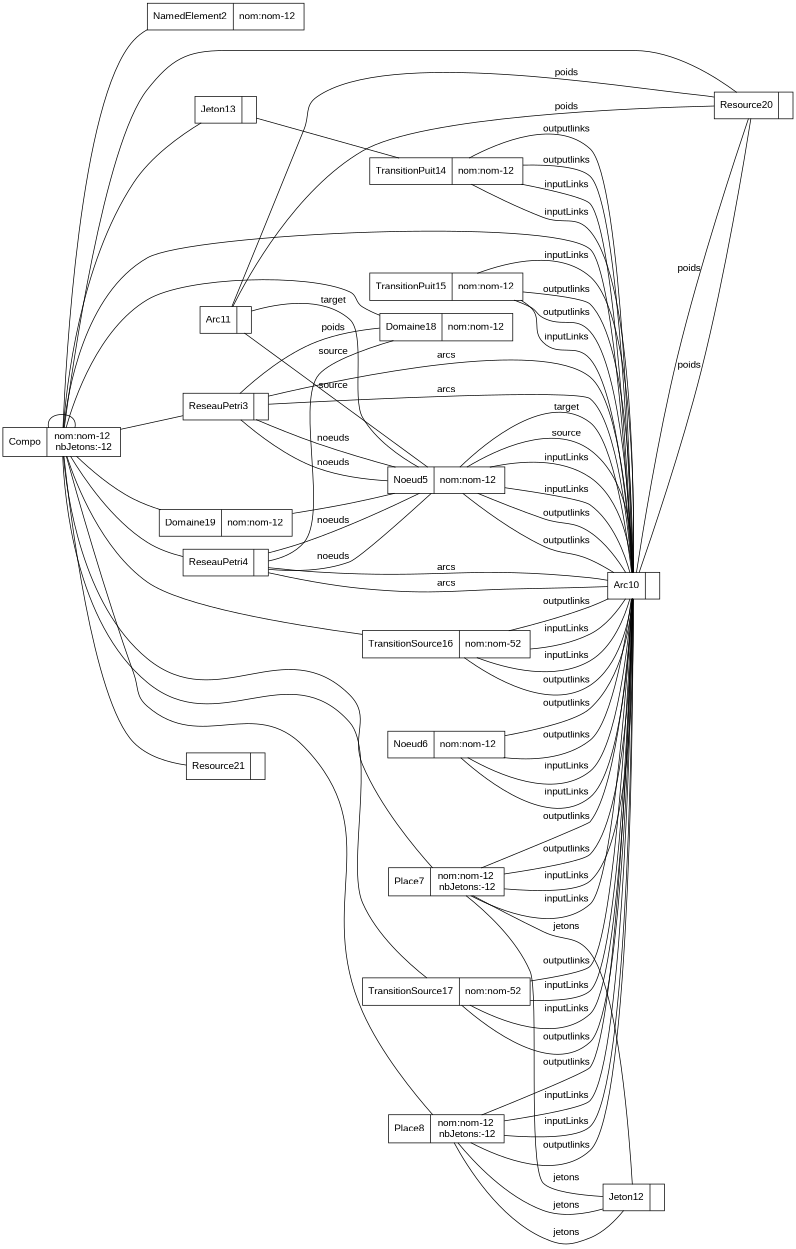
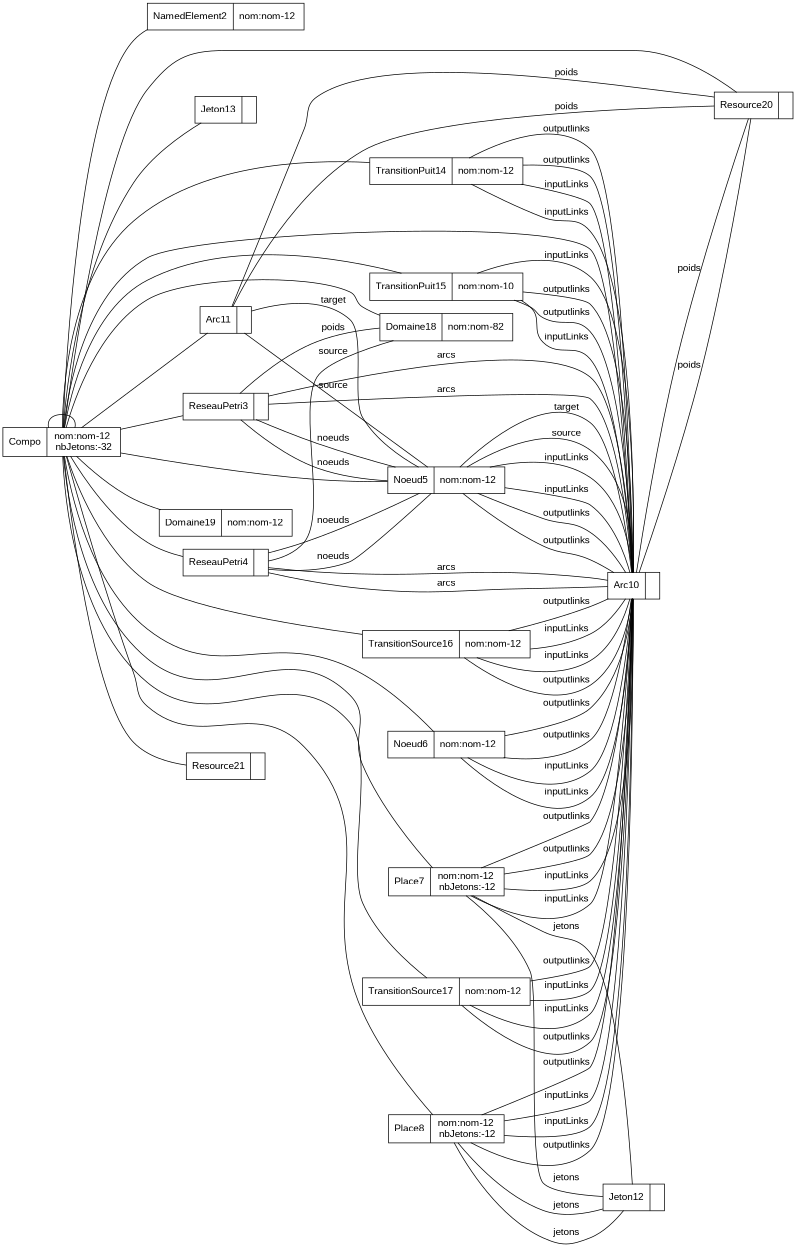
(328, 138) -> (143, 214)
none -> (187, 265)
(488, 286) -> (488, 286)
(477, 327) -> (477, 327)
none -> (145, 380)
(84, 447) -> (84, 447)
(344, 505) -> (254, 473)
(495, 644) -> (495, 644)
none -> (202, 654)
(495, 991) -> (495, 991)
